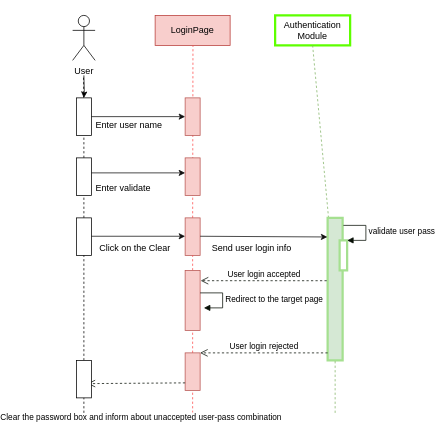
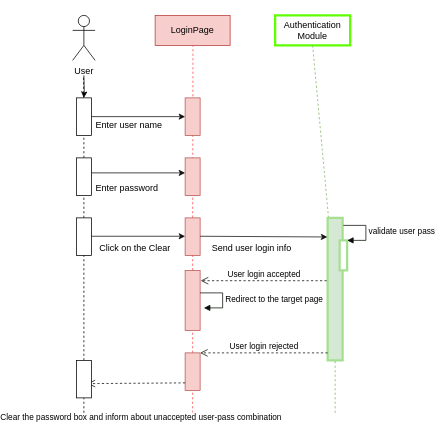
(127, 188) -> (129, 188)
